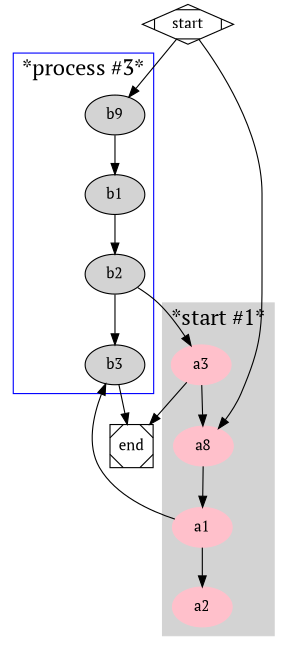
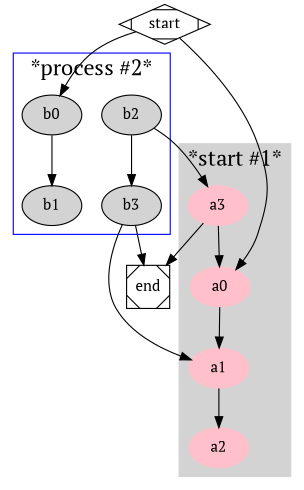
(83, 70) -> (92, 70)
(115, 115) -> (52, 115)
(115, 229) -> none
(203, 446) -> (220, 287)
(104, 475) -> (115, 306)
